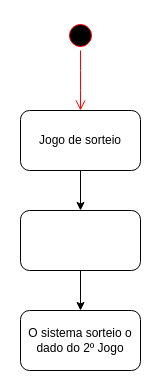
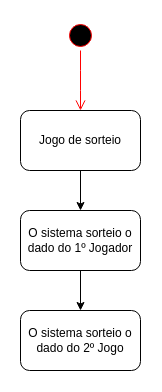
none -> (81, 241)
